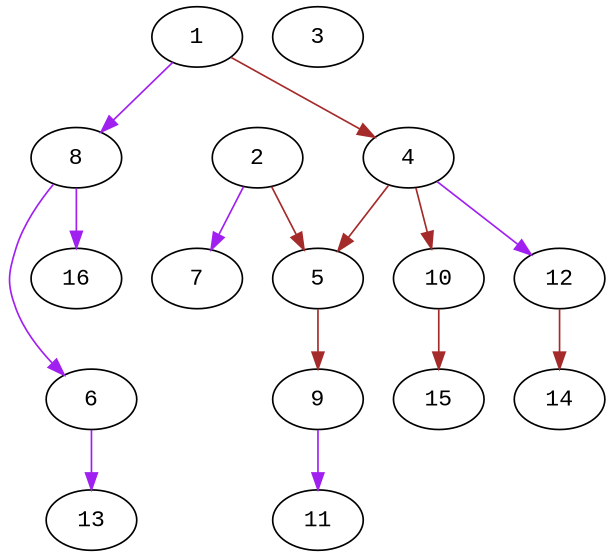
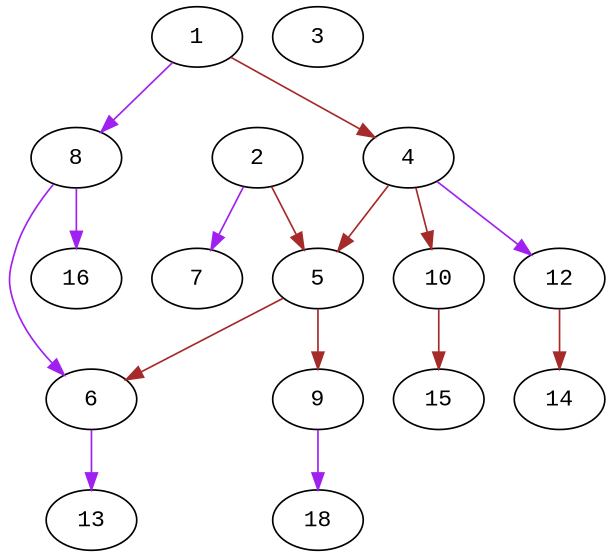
none -> (212, 335)
(318, 520) -> (318, 520)
